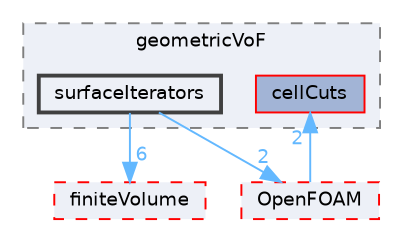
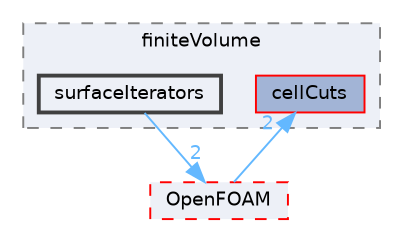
(202, 42) -> (202, 42)
(130, 201) -> none
